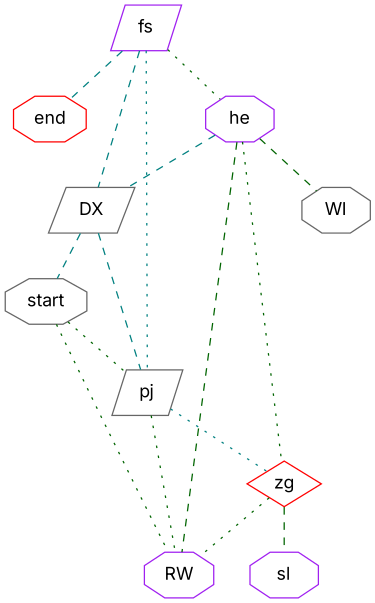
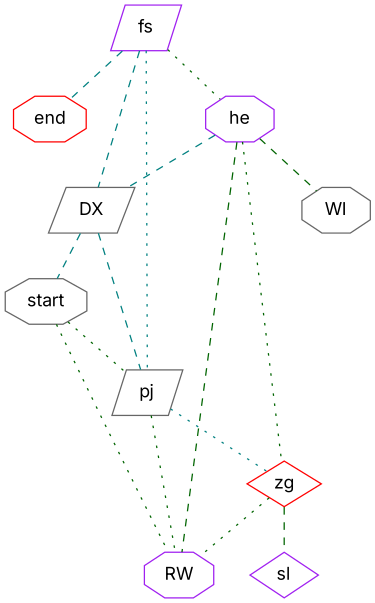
(284, 575) -> (284, 575)
